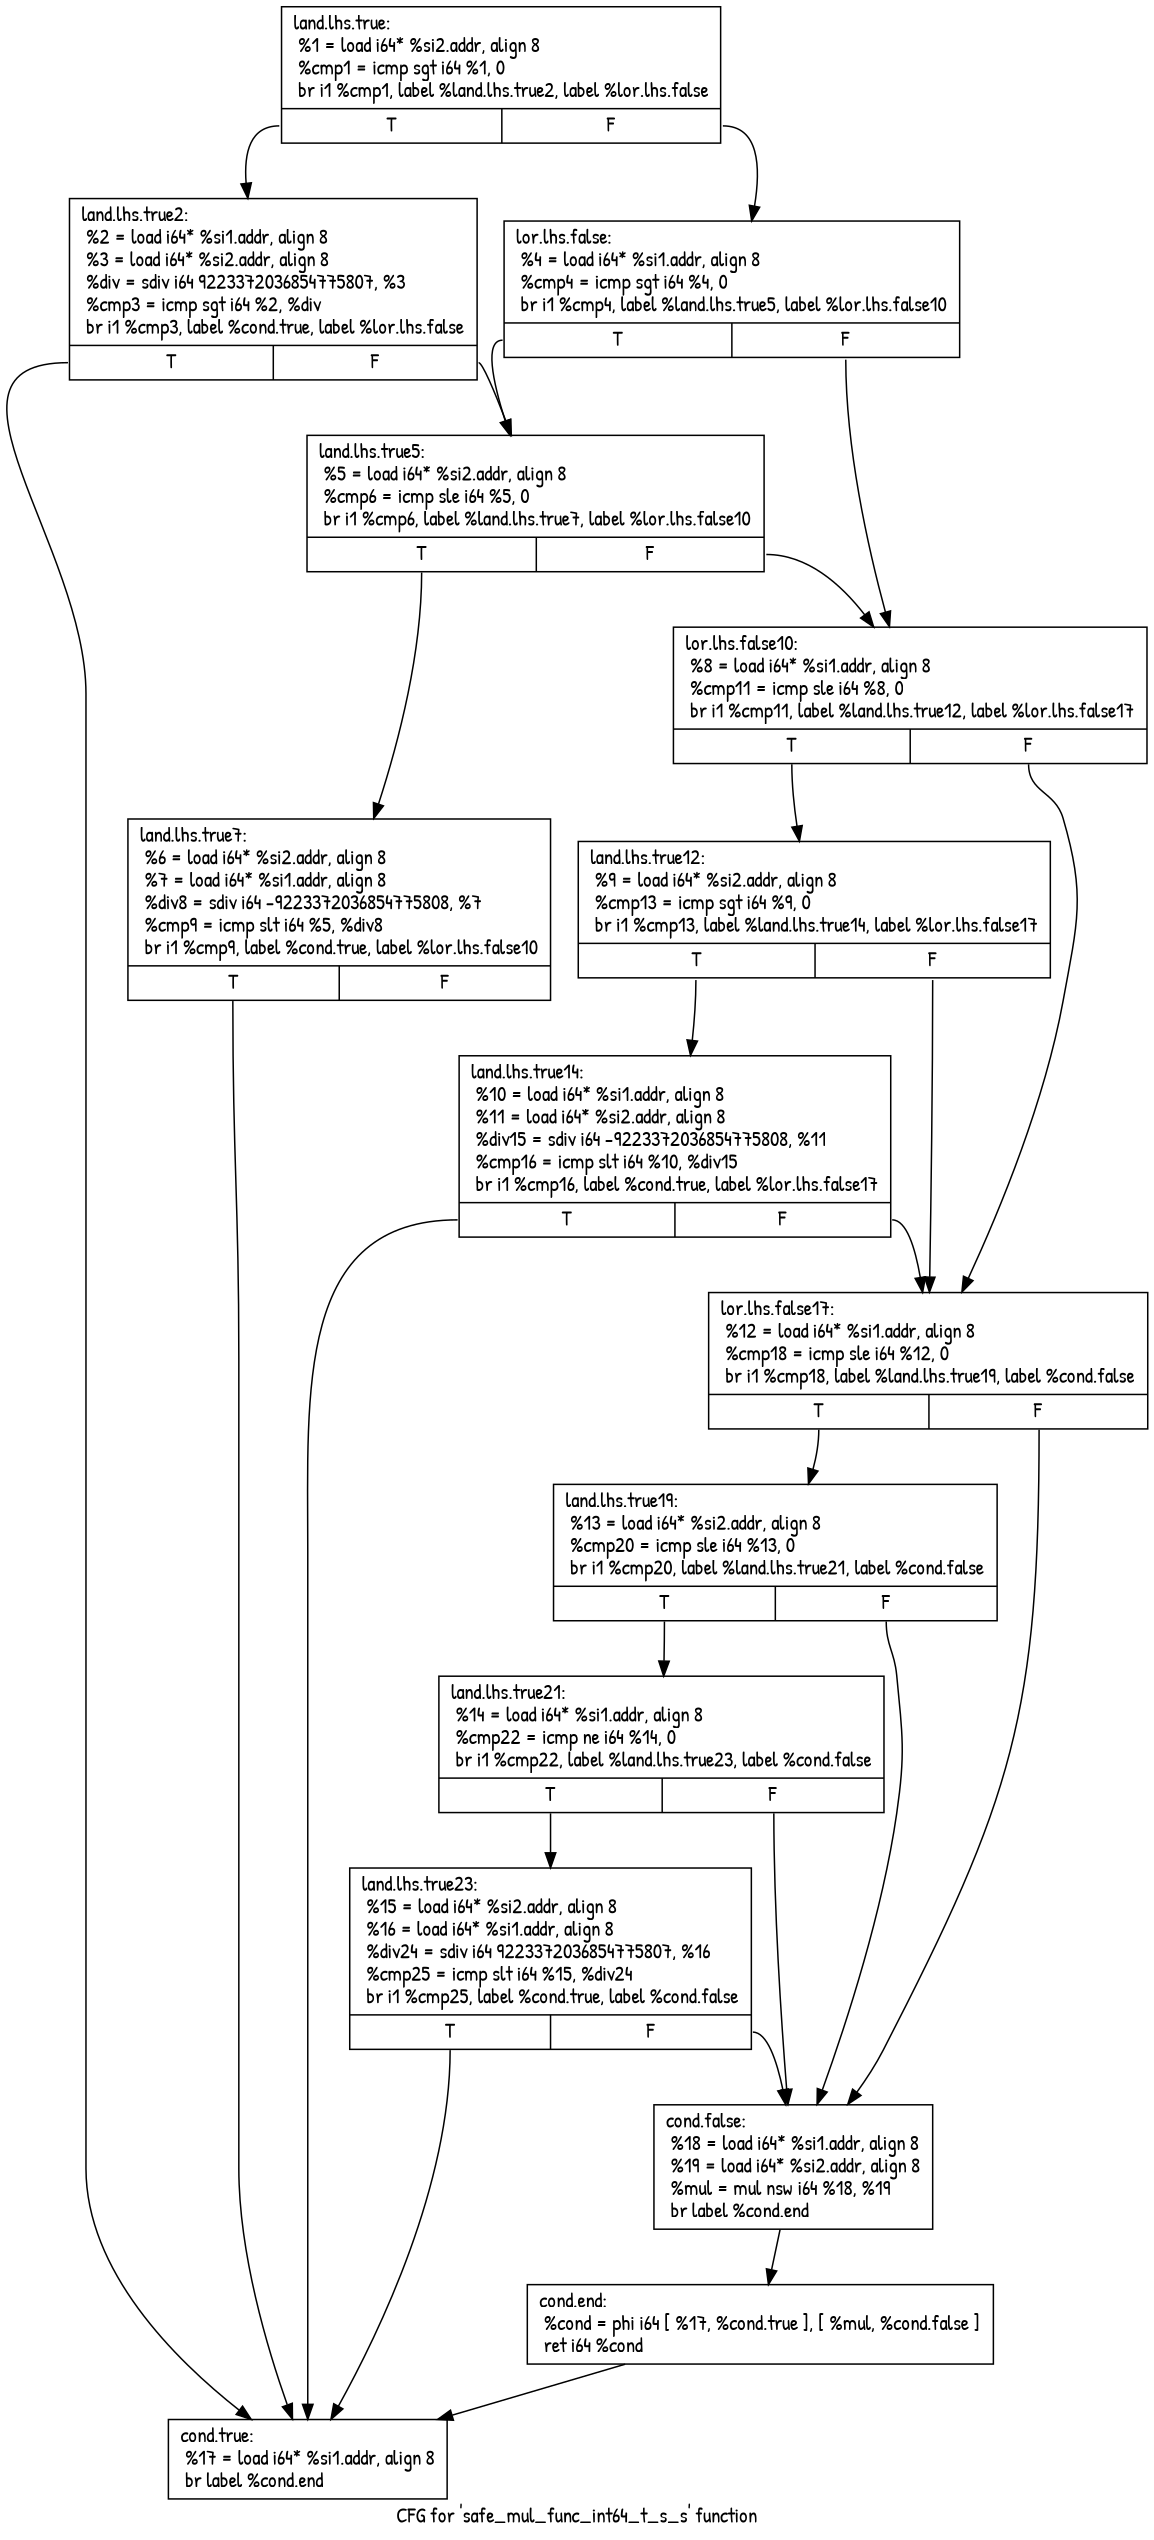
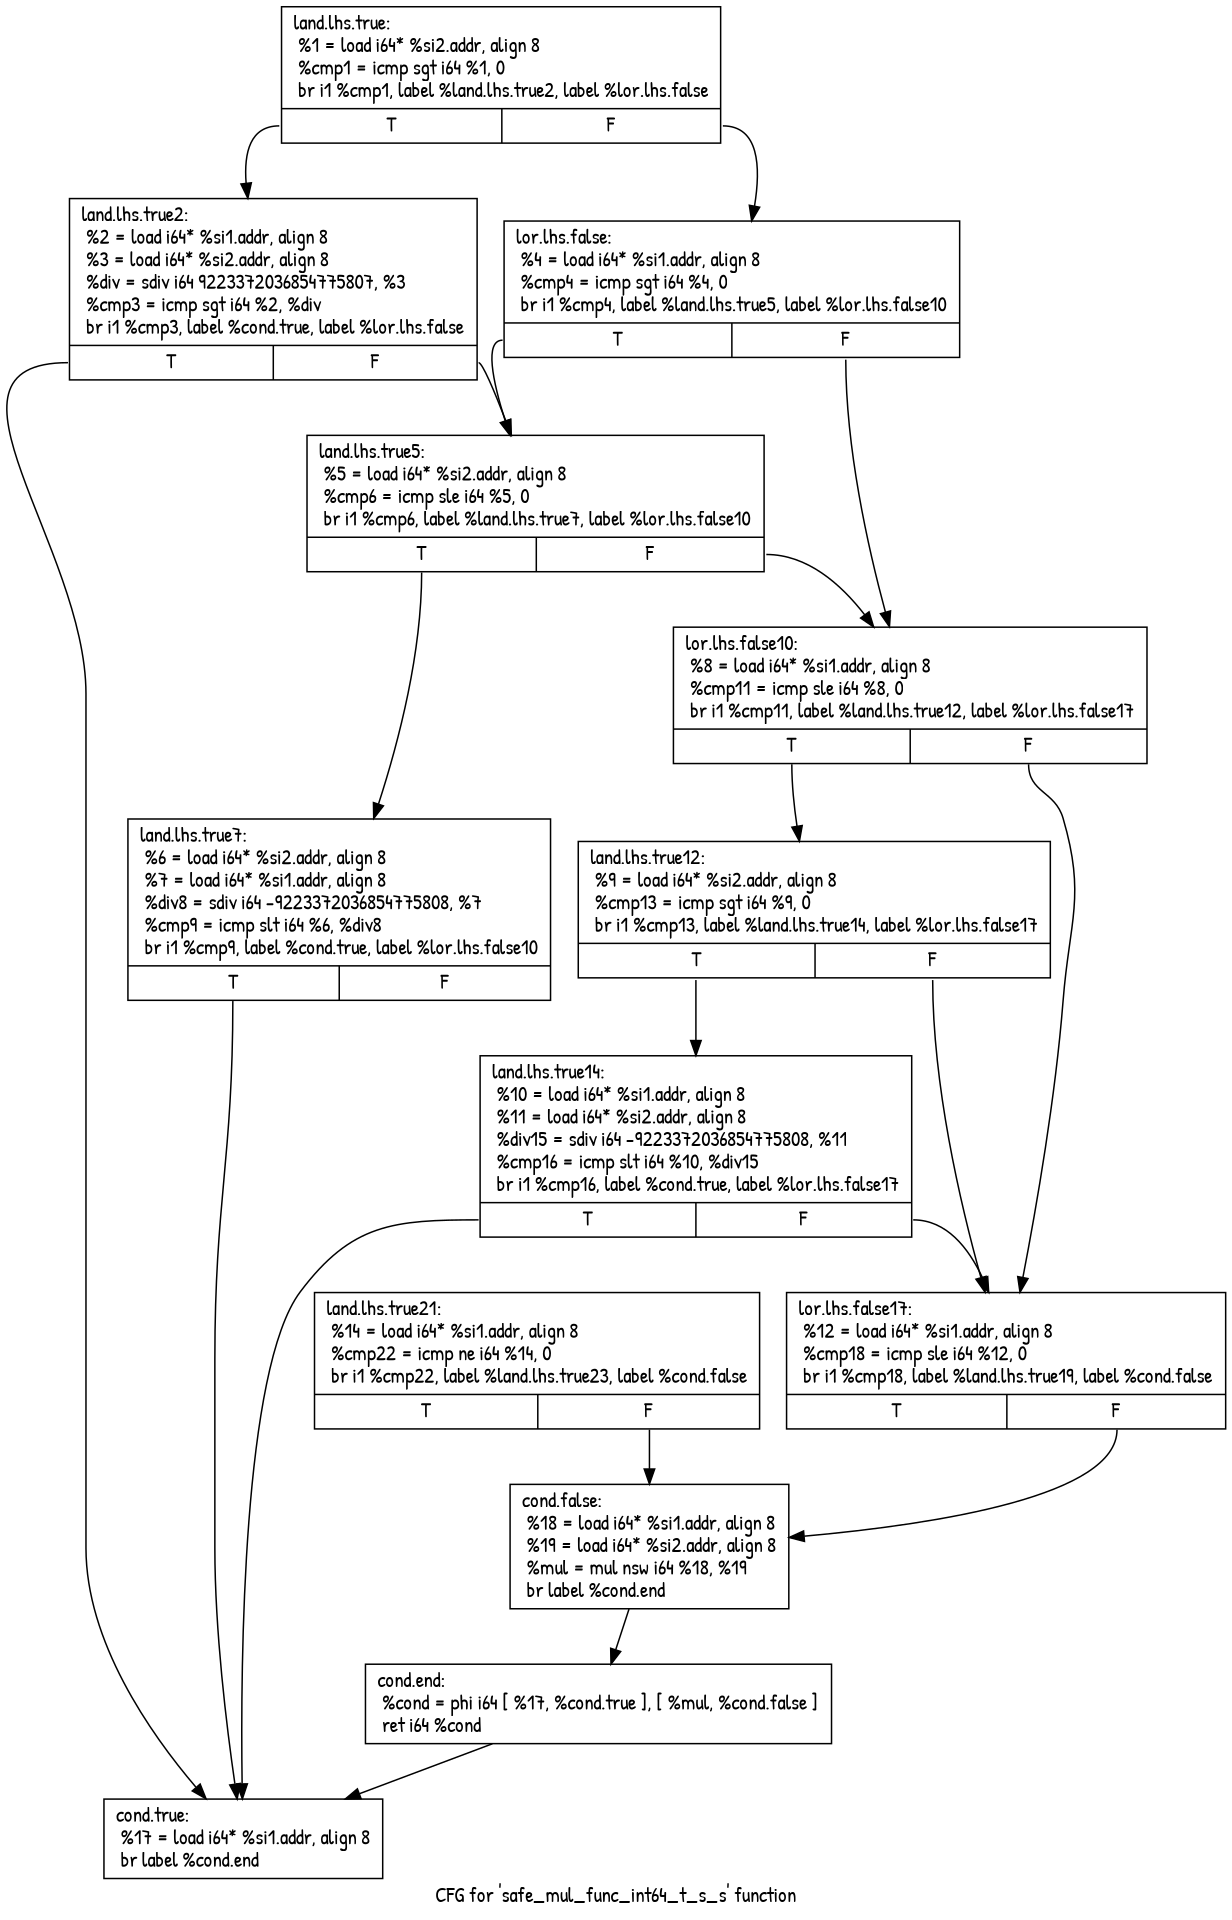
(262, 925) -> (261, 925)
(775, 1553) -> none
(551, 1959) -> none
